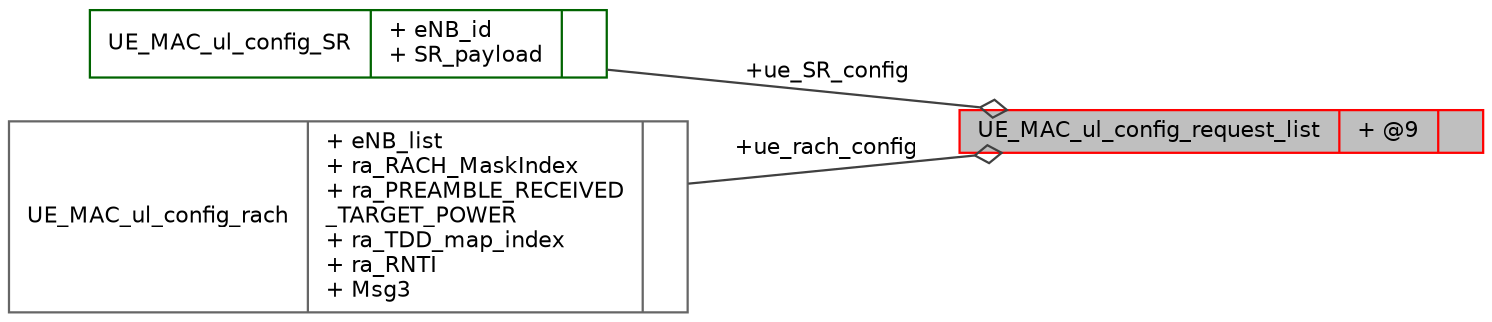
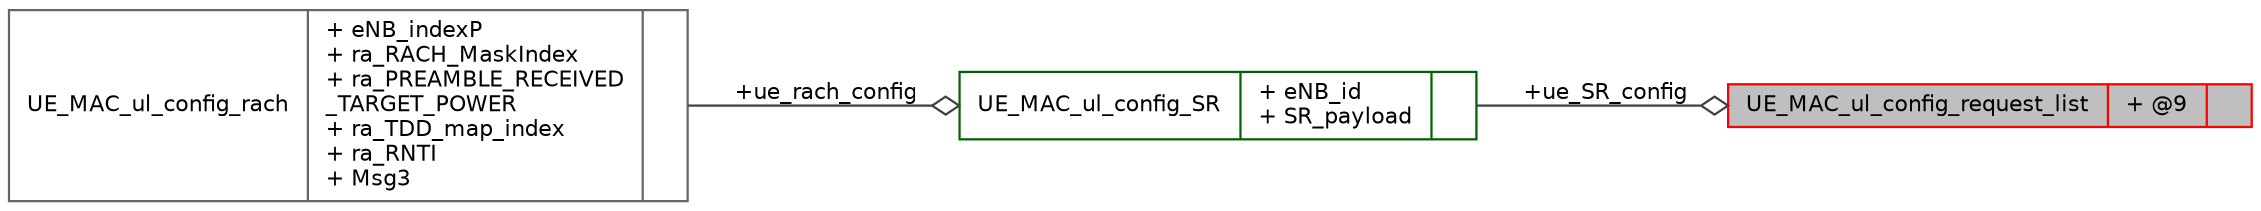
(384, 142) -> (404, 30)
(831, 170) -> (810, 106)
